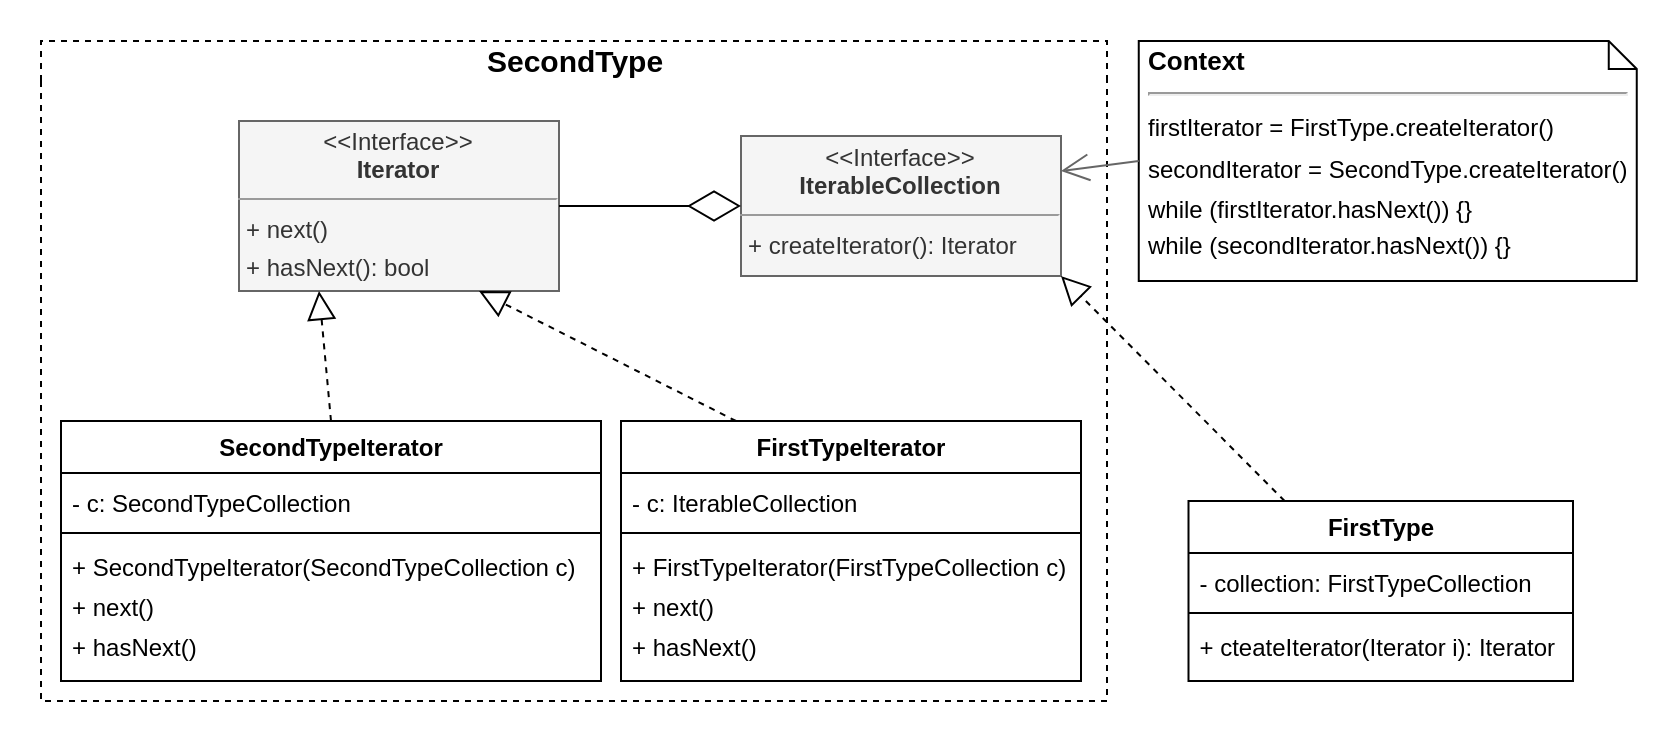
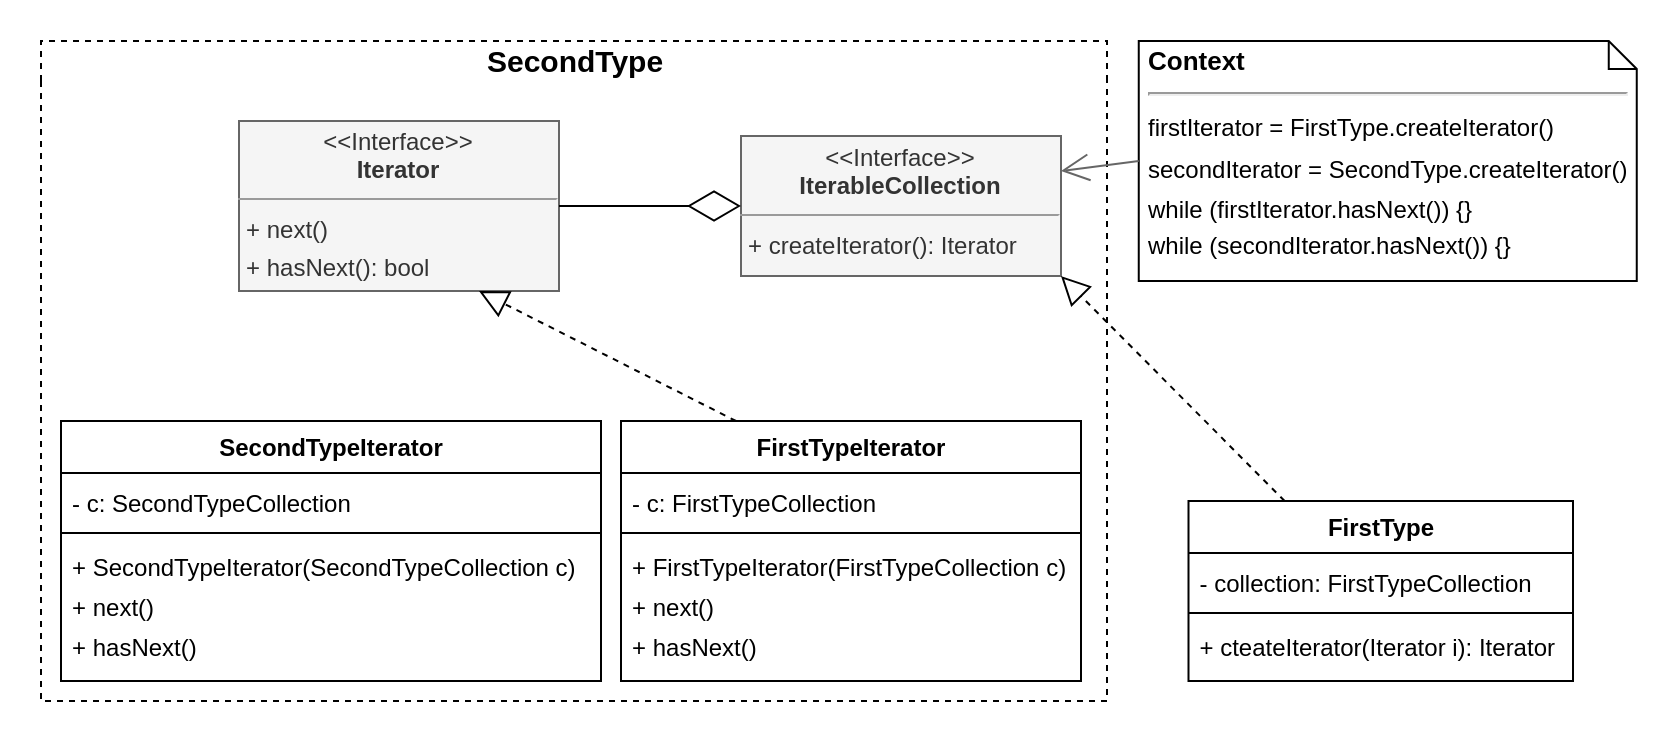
(326, 370) -> none
(765, 504) -> (771, 504)
